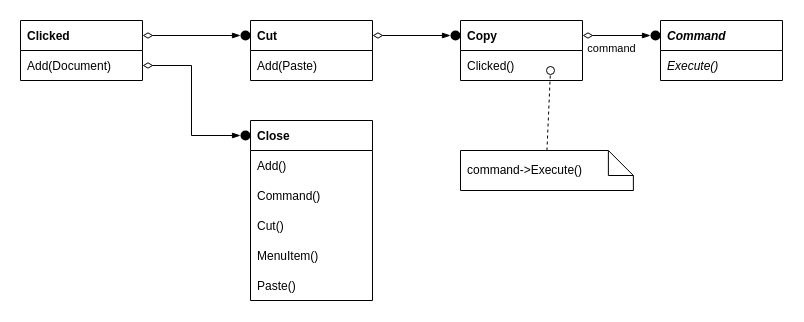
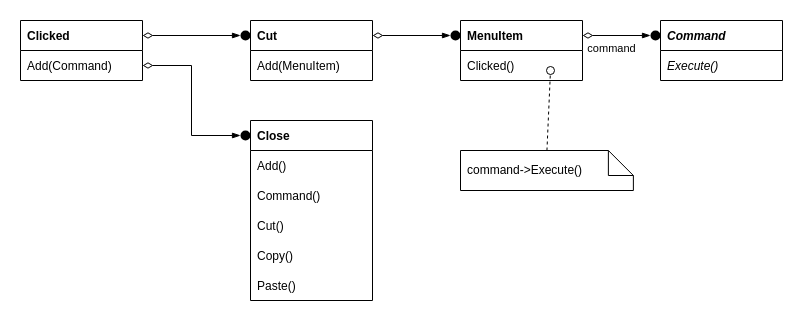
(480, 36) -> (494, 36)
(71, 66) -> (67, 66)
(291, 66) -> (301, 66)
(291, 256) -> (277, 256)
